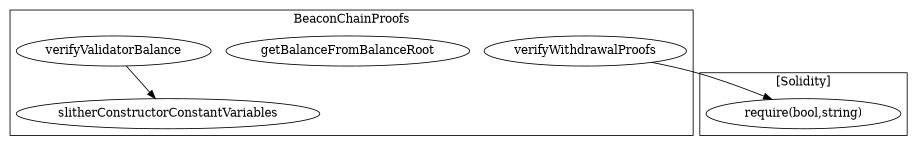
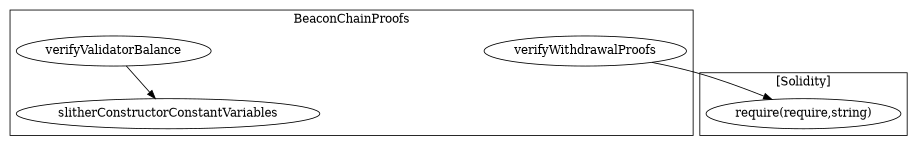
(348, 51) -> none
(804, 114) -> (804, 114)
